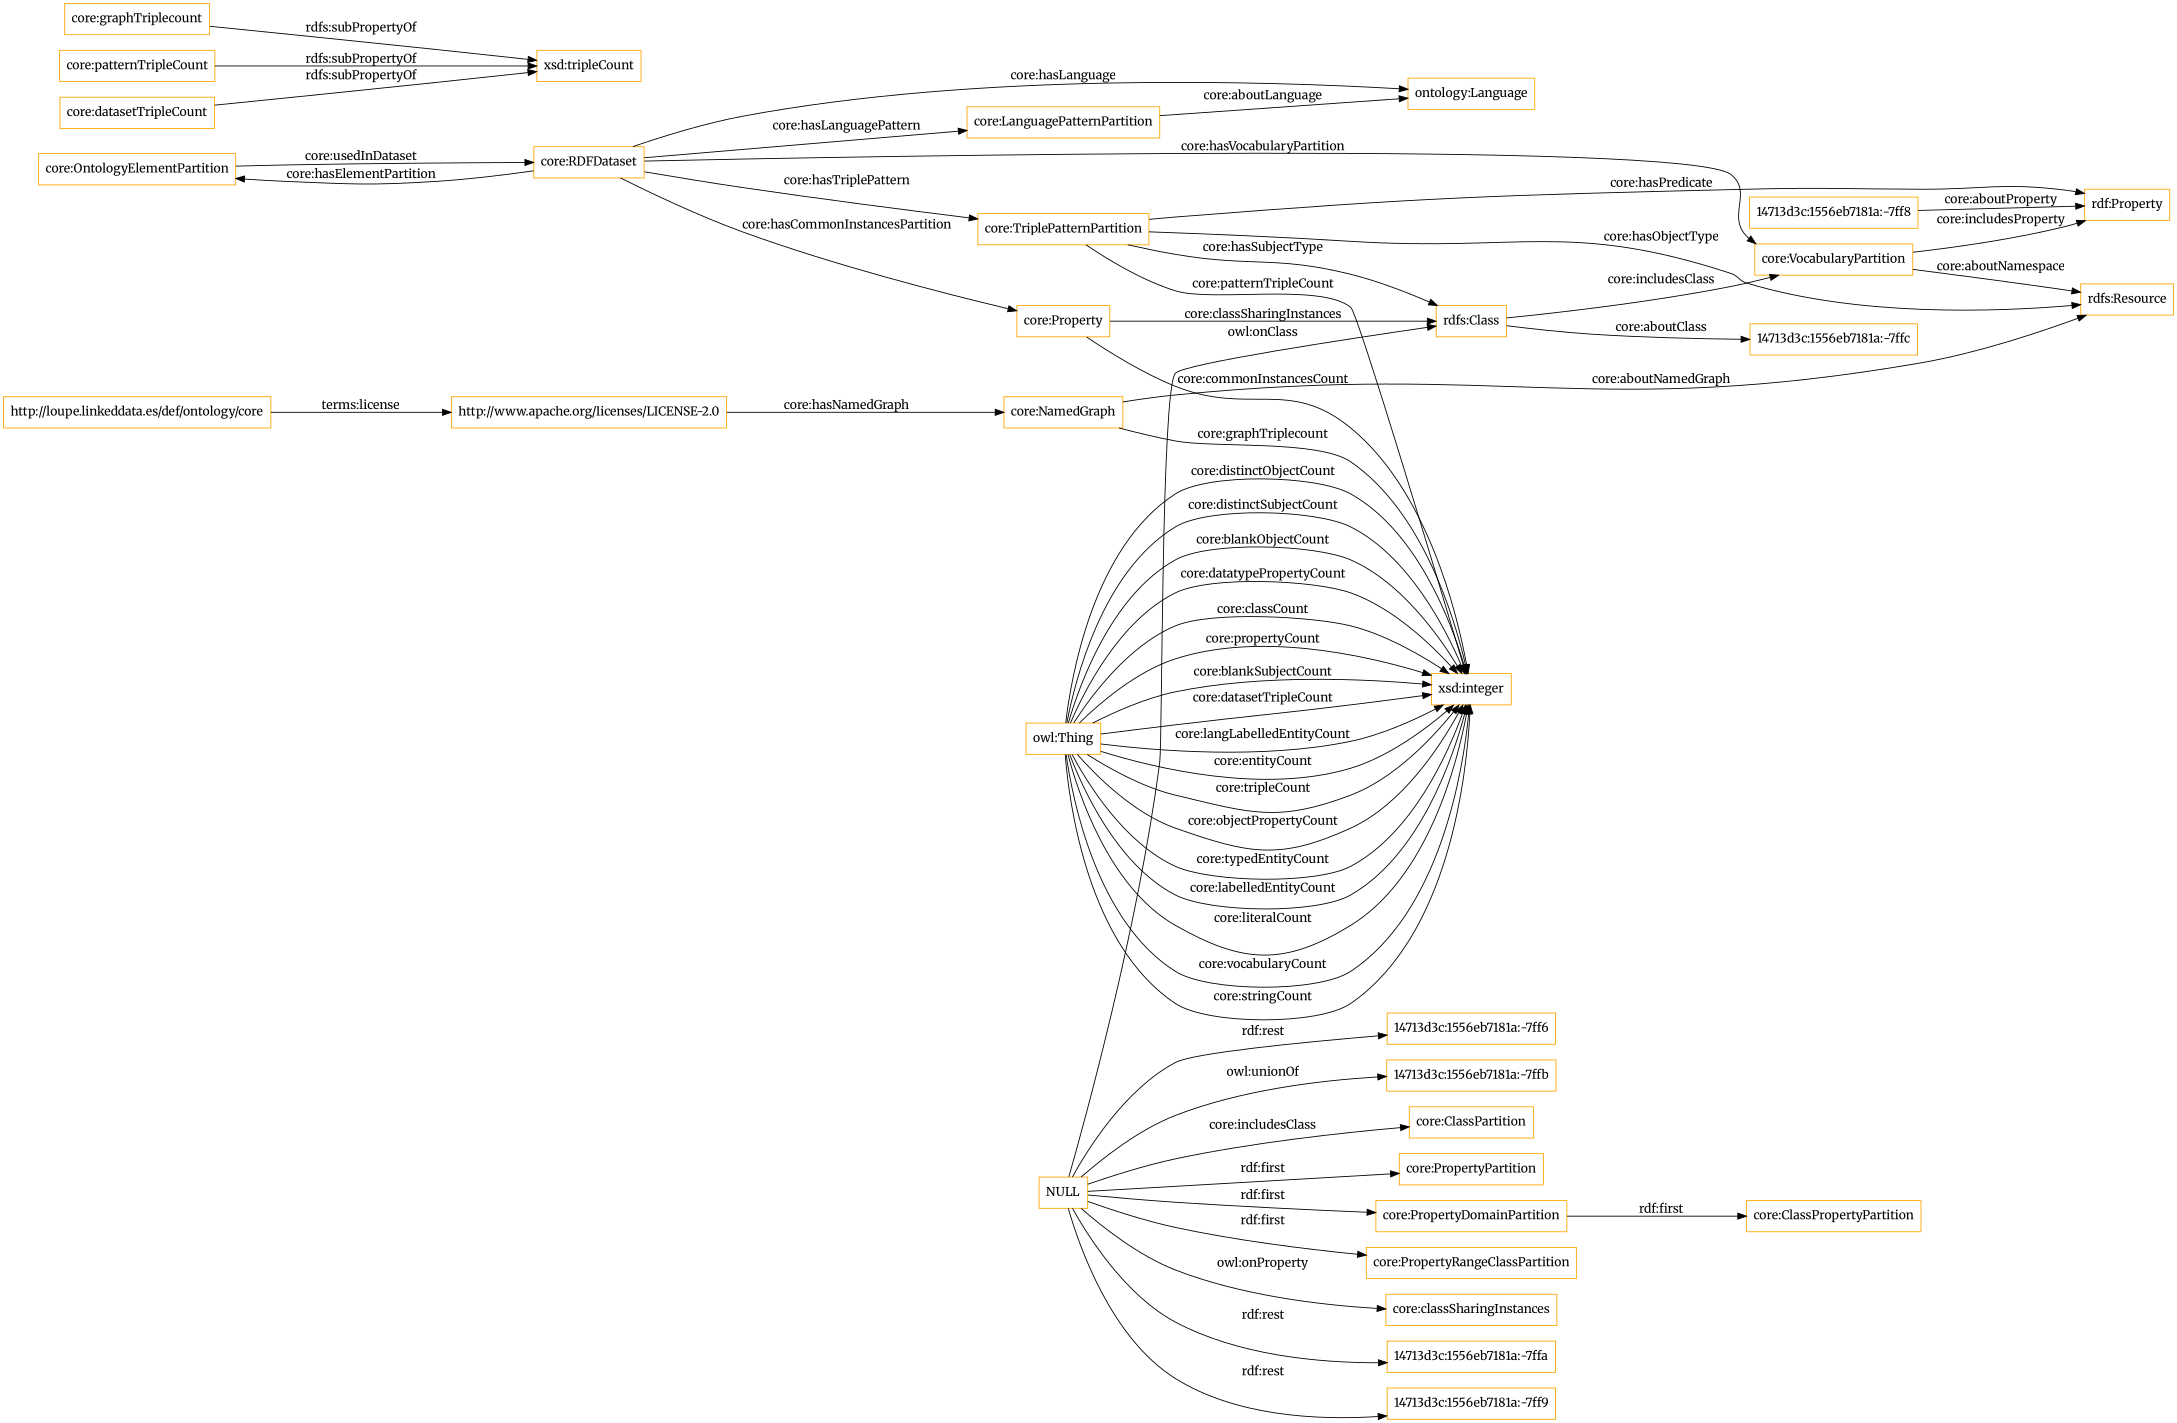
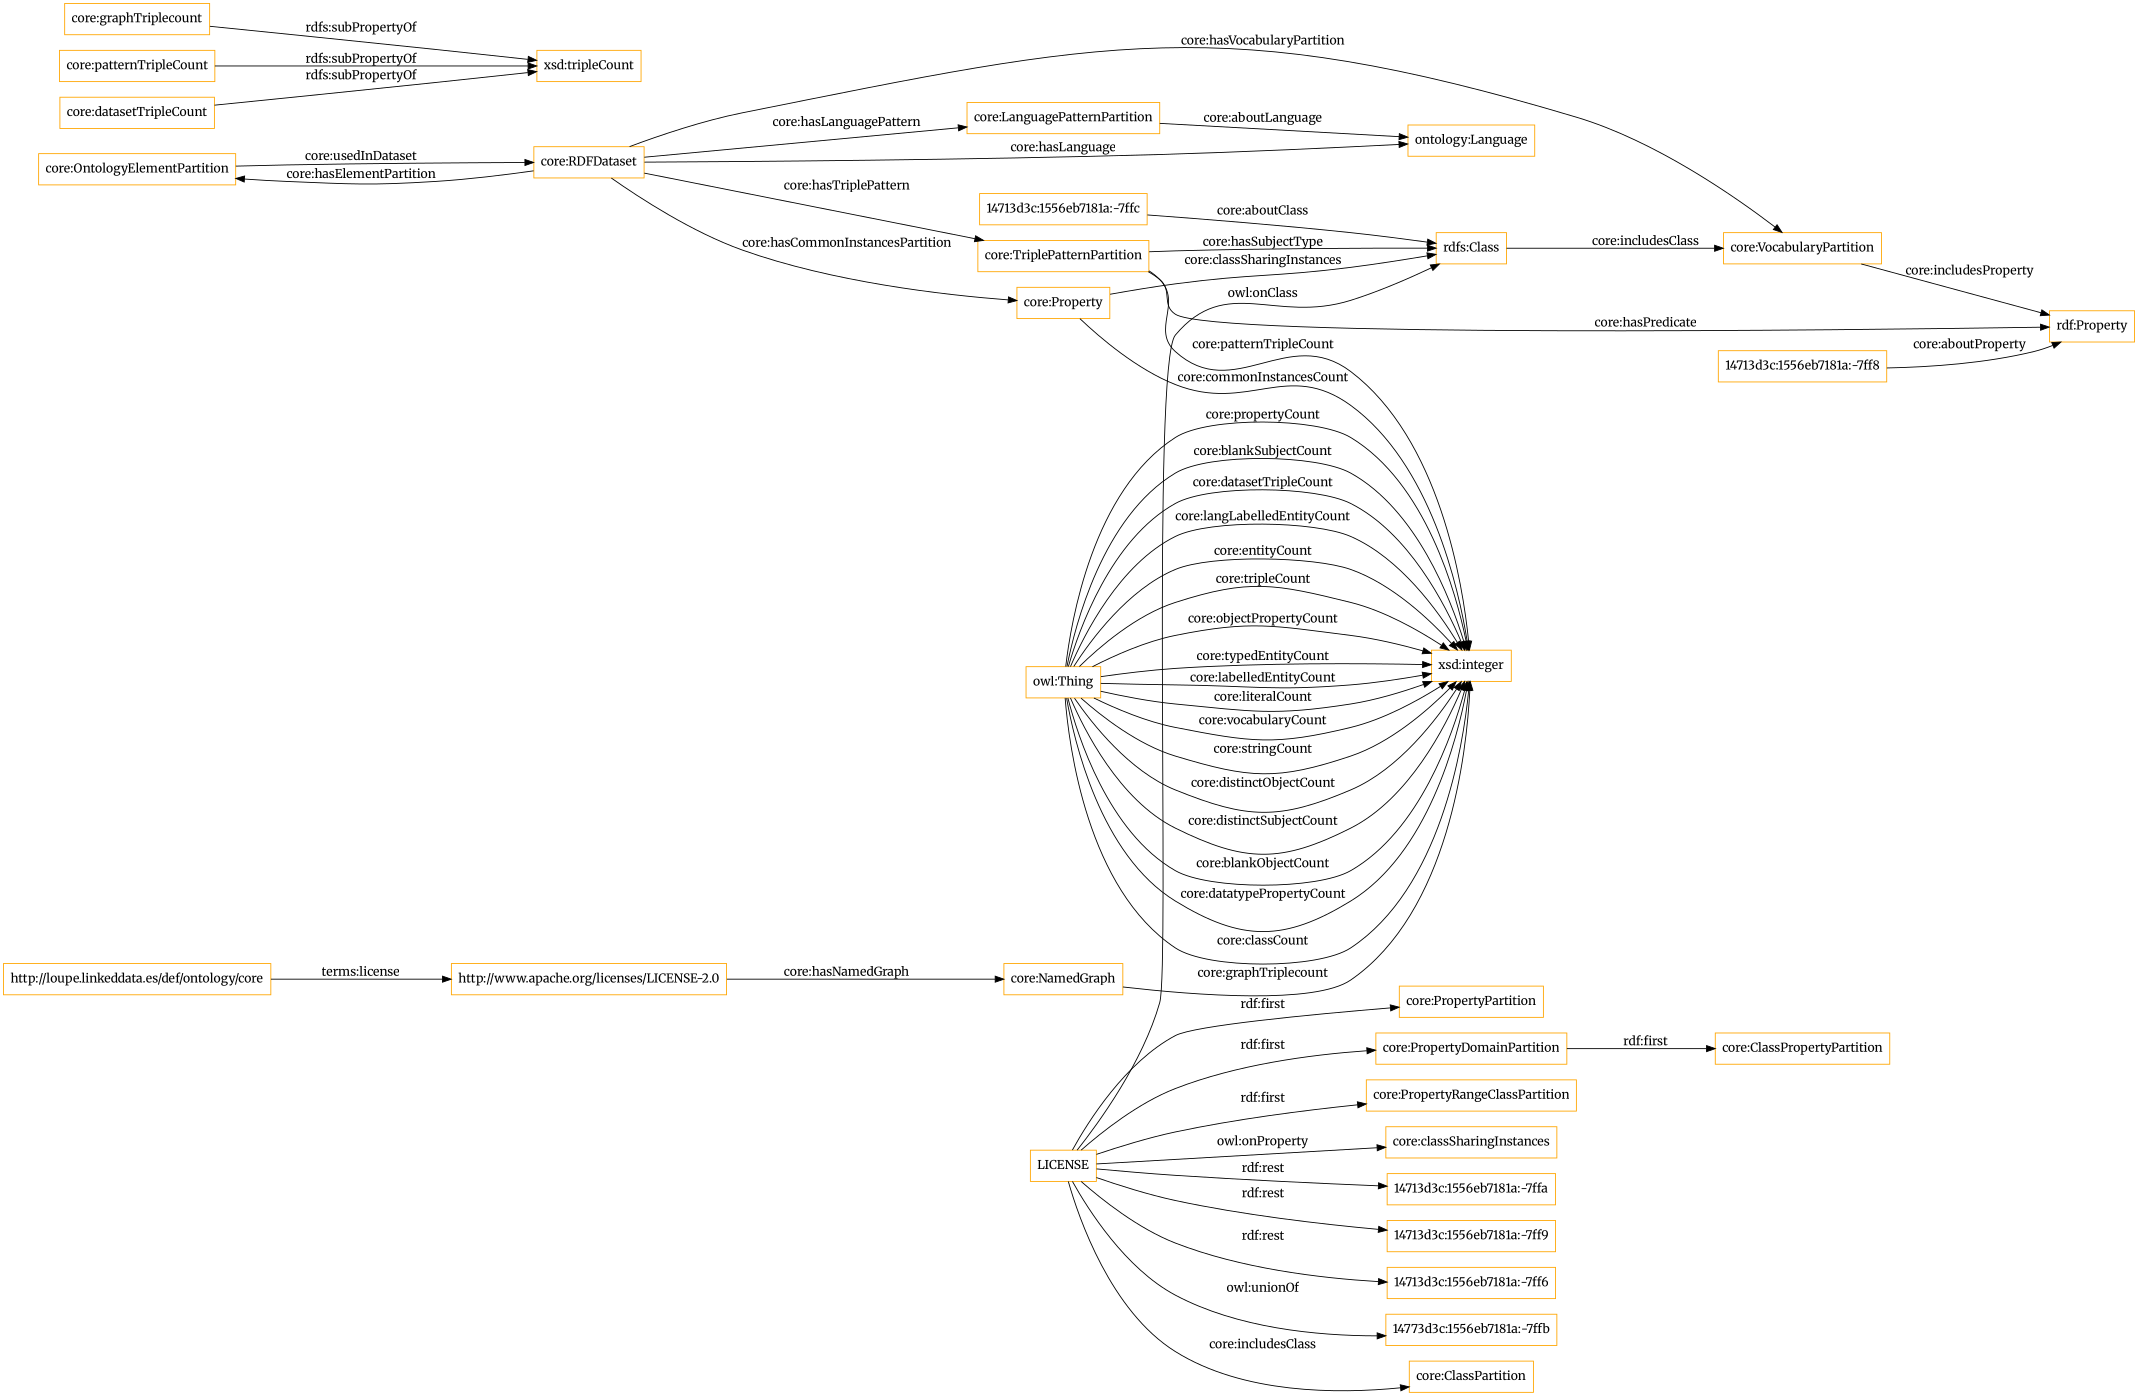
(2127, 299) -> none
(1624, 336) -> (1287, 226)
(1471, 1076) -> (1471, 1330)
(1063, 1193) -> (1063, 1166)
